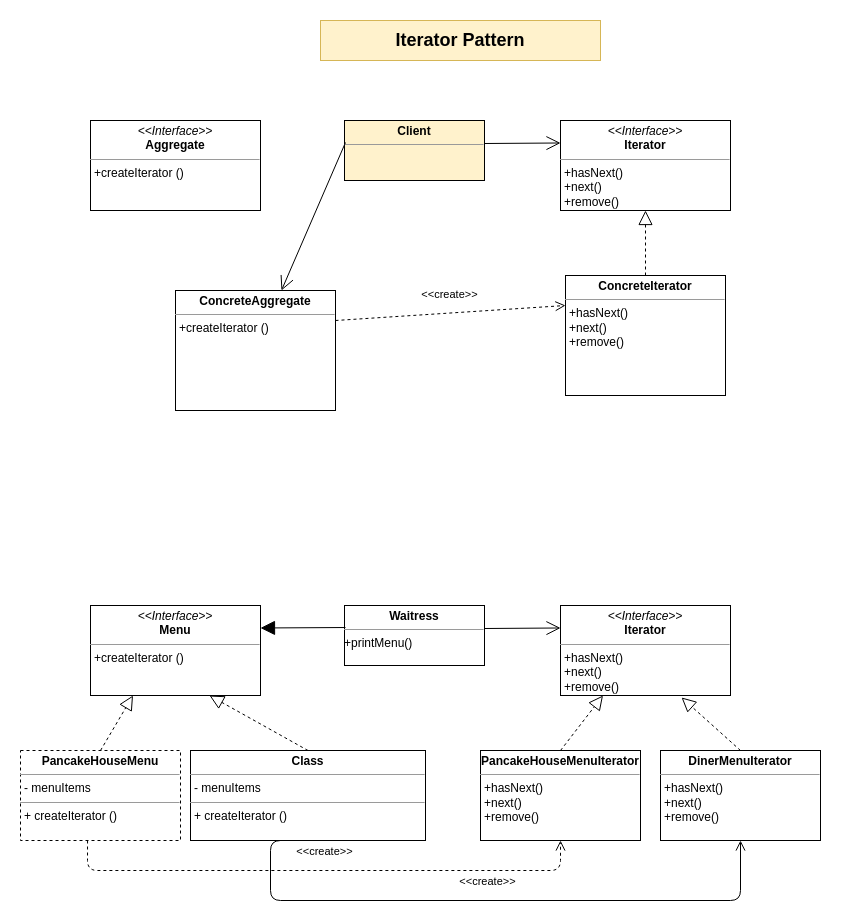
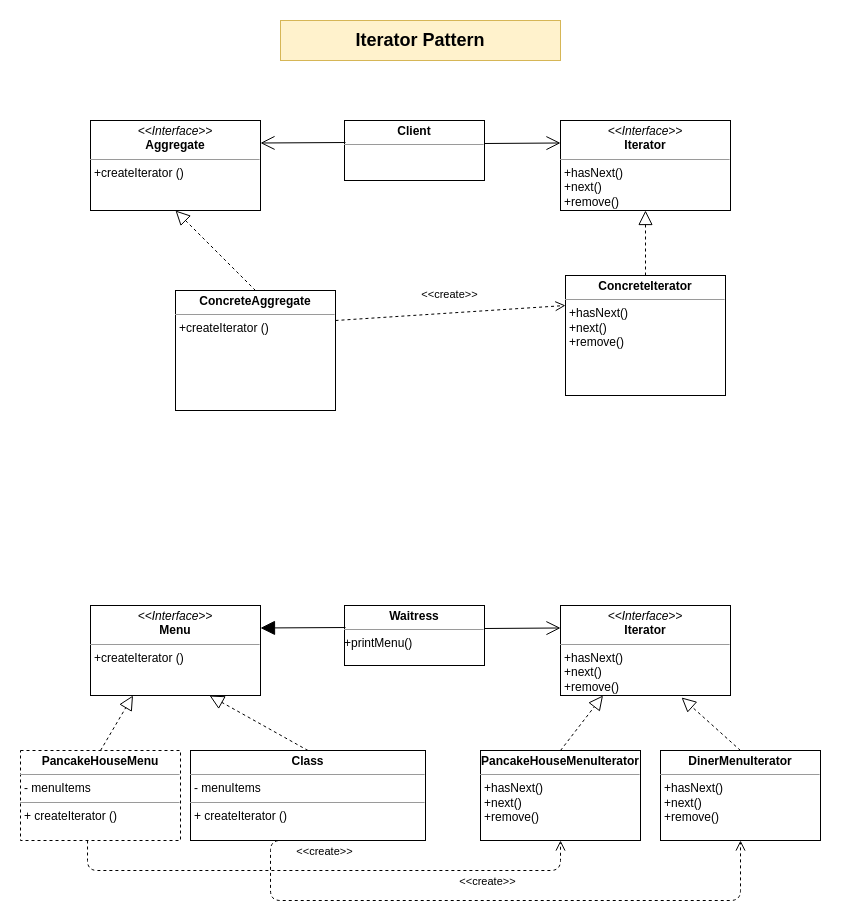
(461, 41) -> (421, 41)
(415, 151) -> (415, 151)
(314, 215) -> (304, 143)
none -> (221, 256)
(506, 901) -> (506, 901)
